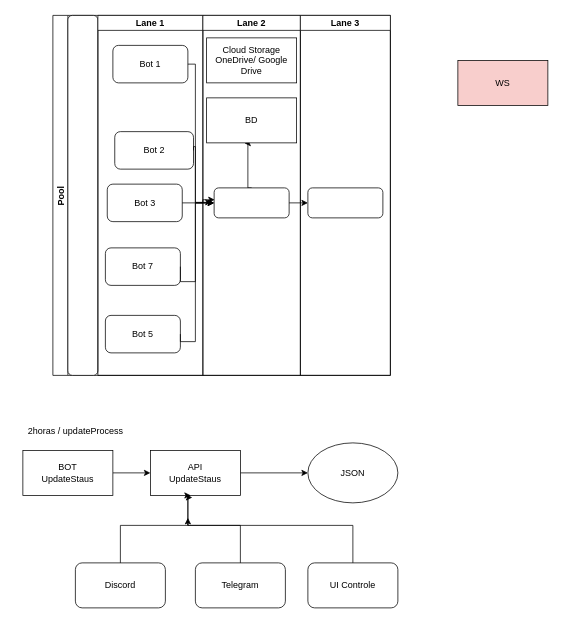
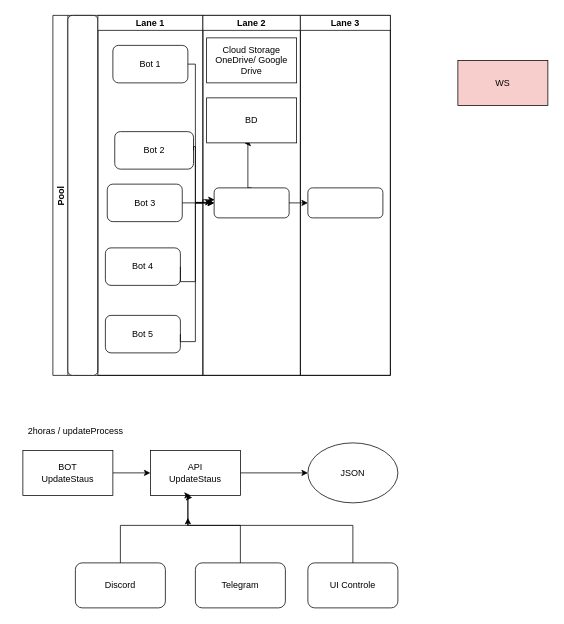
(143, 267) -> (143, 267)
